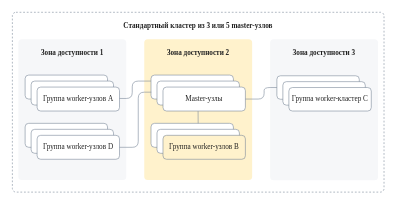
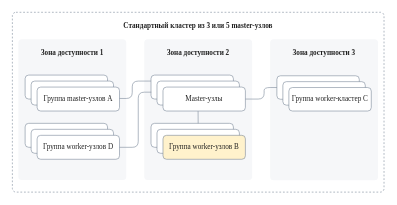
(198, 53) -> (198, 53)
(78, 99) -> (78, 99)
